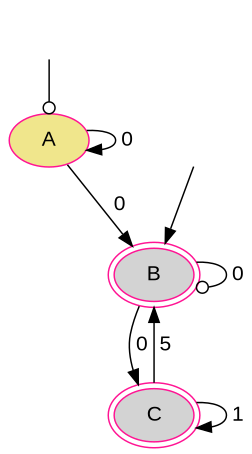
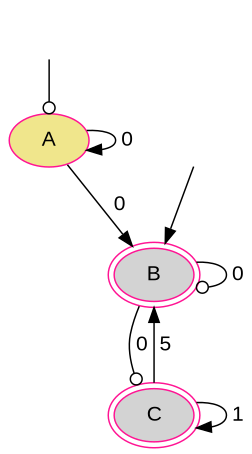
(130, 338) -> (130, 339)
